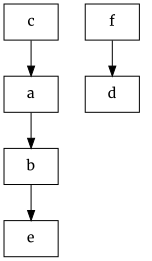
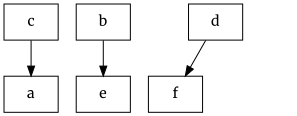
(112, 53) -> (198, 54)
(31, 125) -> none
